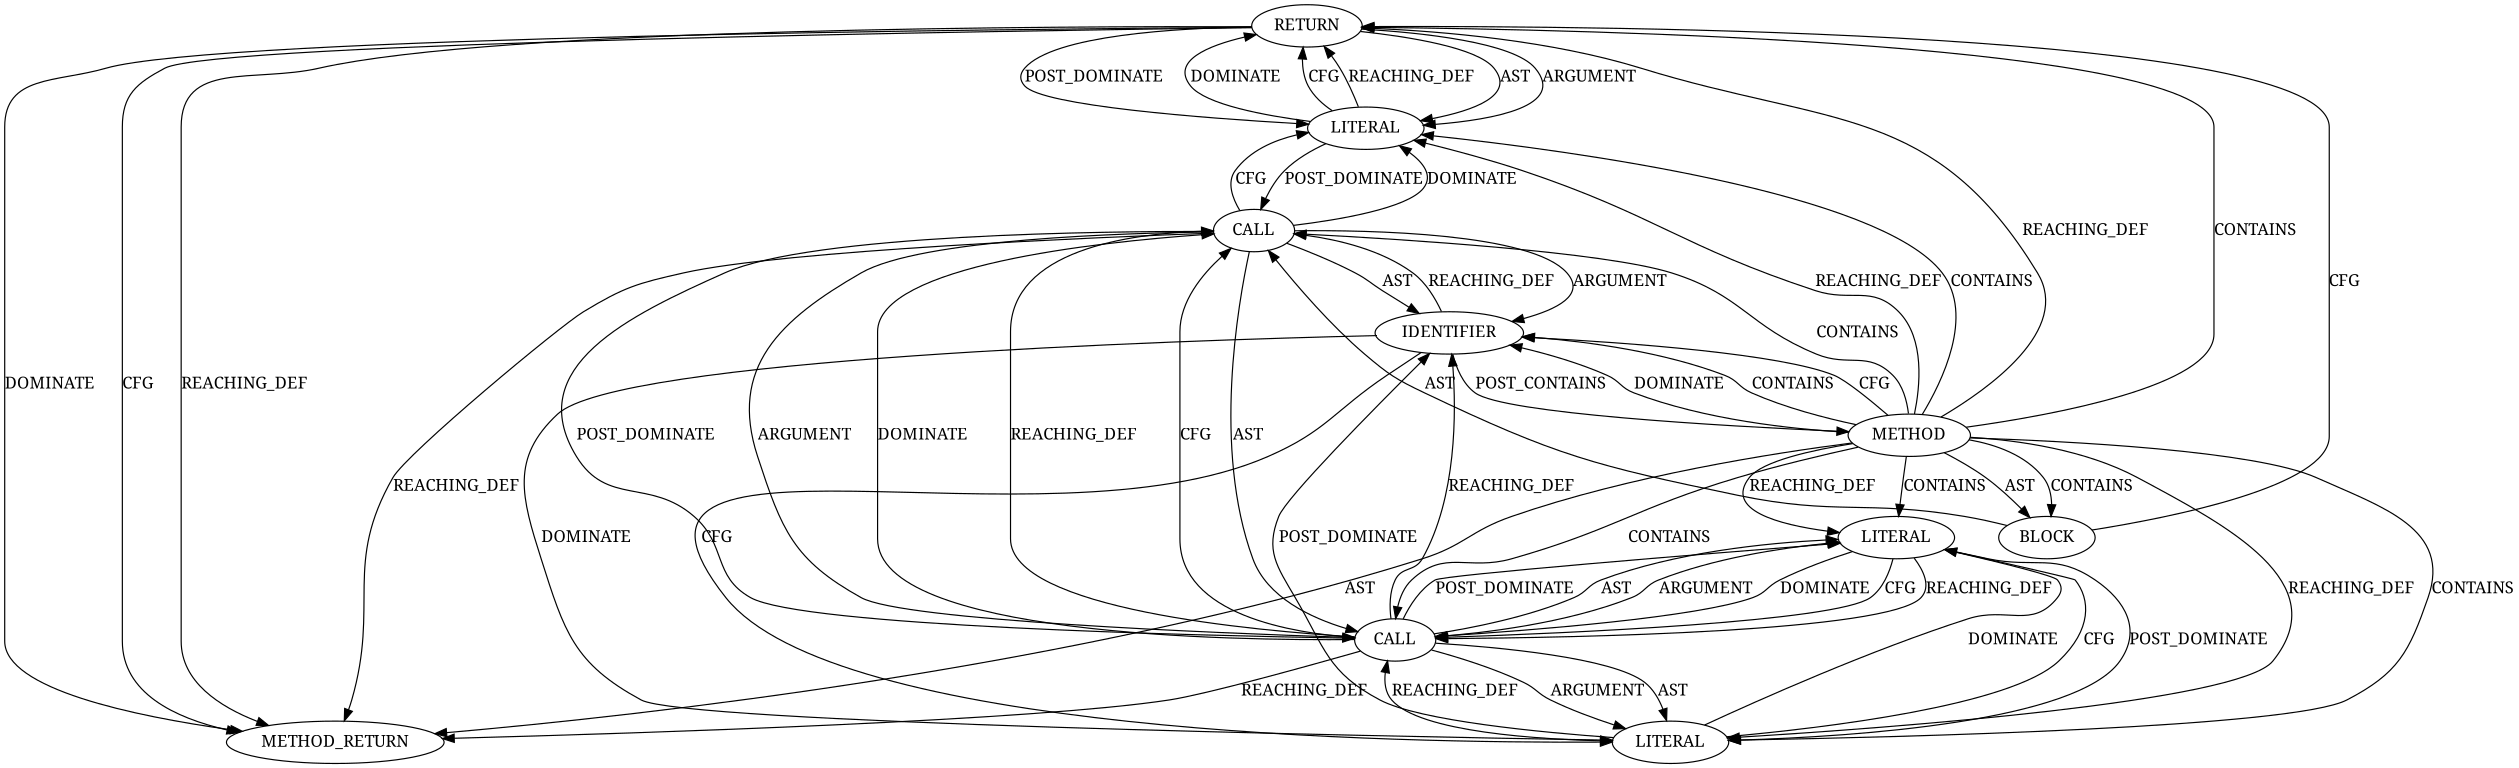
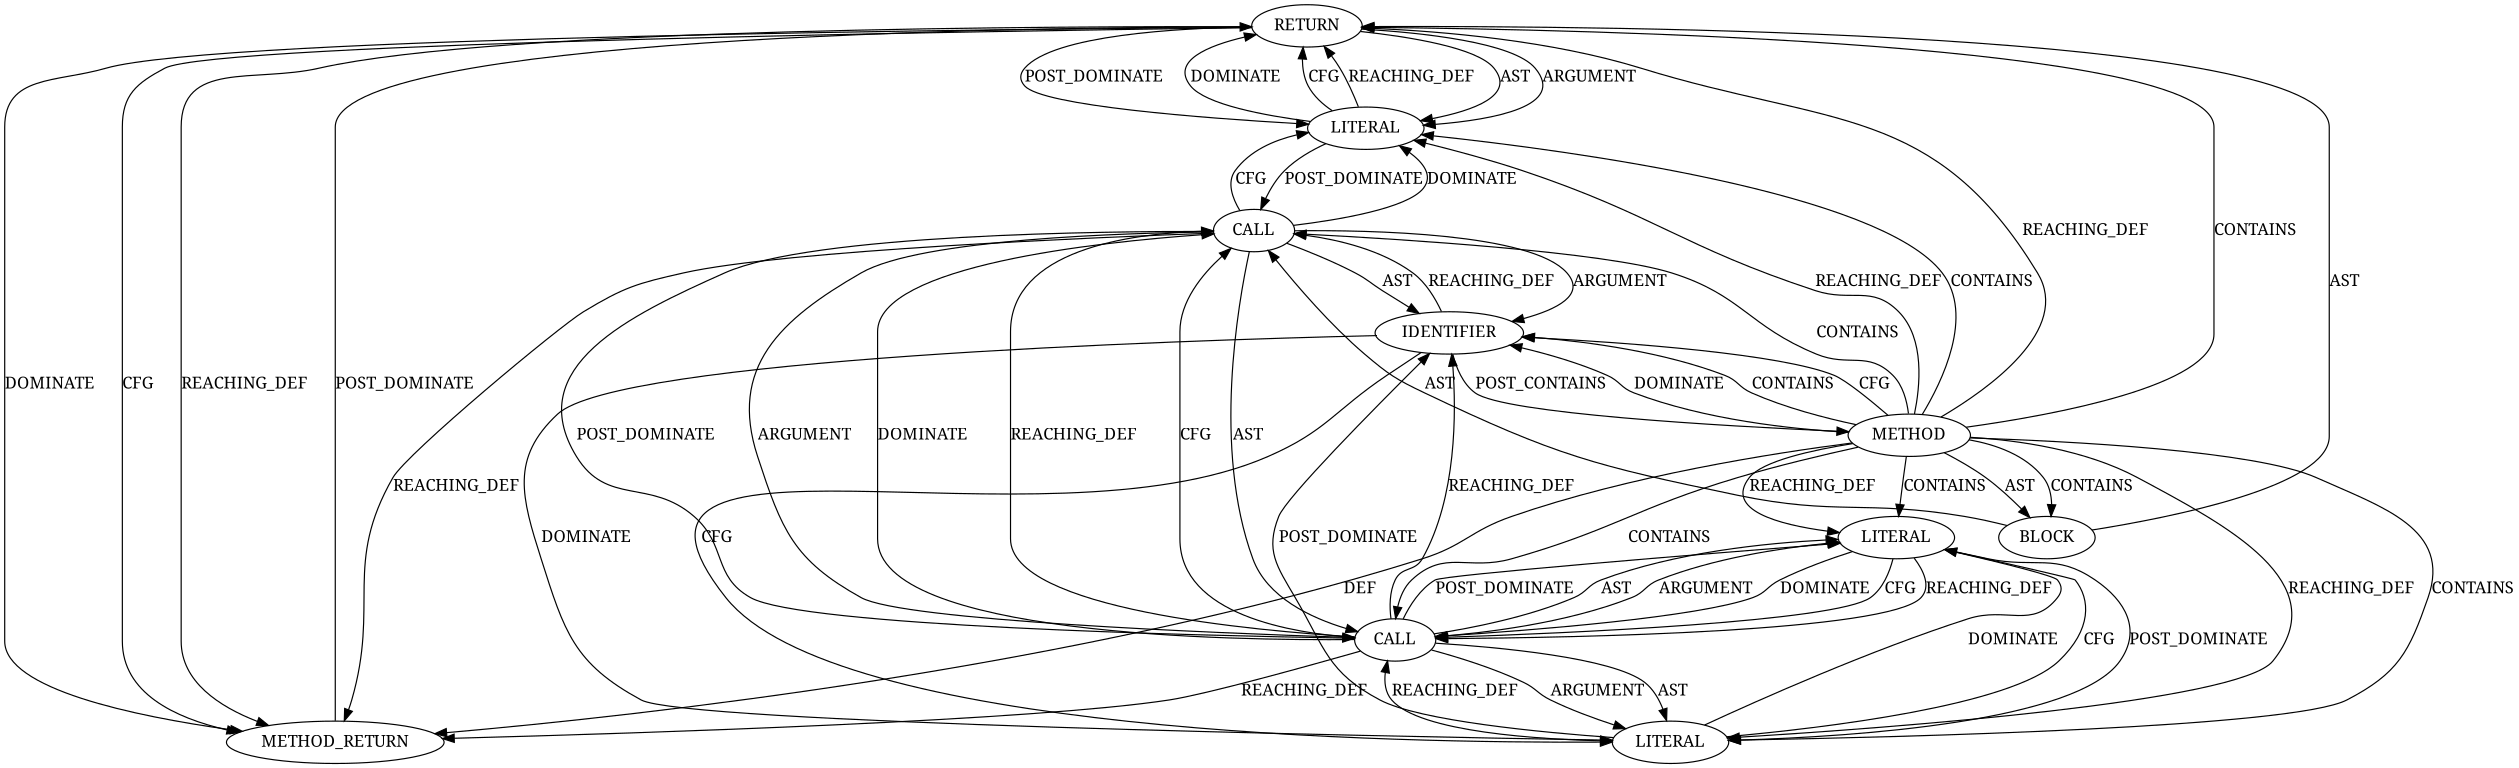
none -> (483, 67)
(2345, 282) -> (2345, 282)
(1360, 589) -> (1360, 589)
